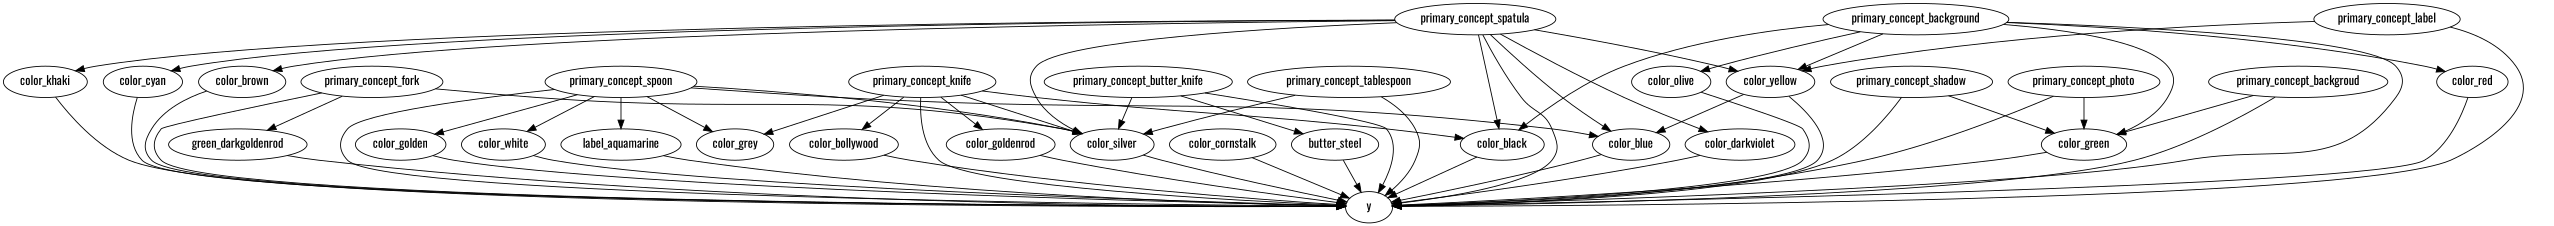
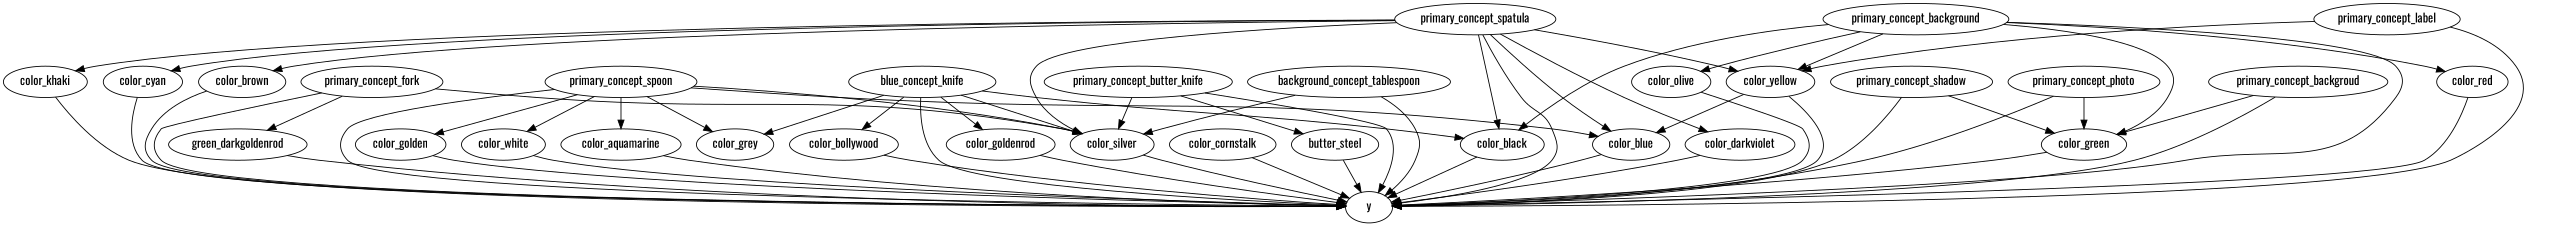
(922, 82) -> (922, 82)
(1349, 82) -> (1349, 82)
(621, 145) -> (621, 145)
